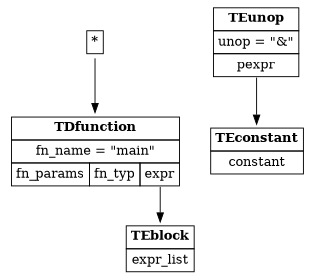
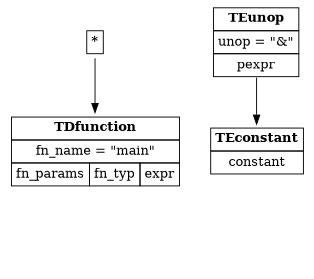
(160, 249) -> none
